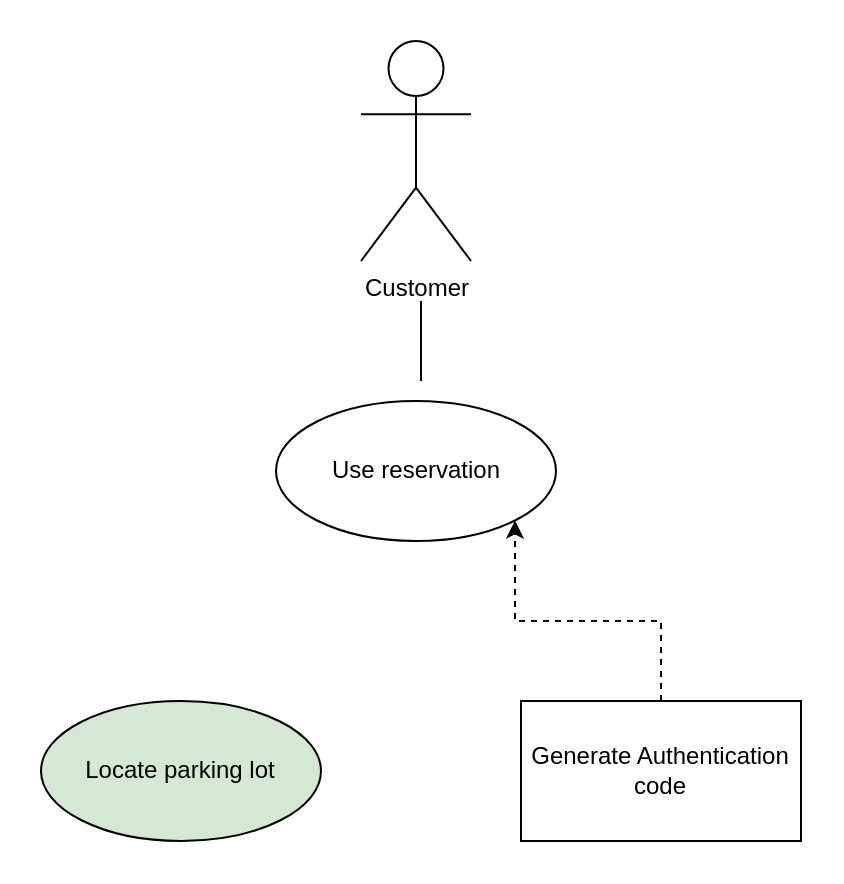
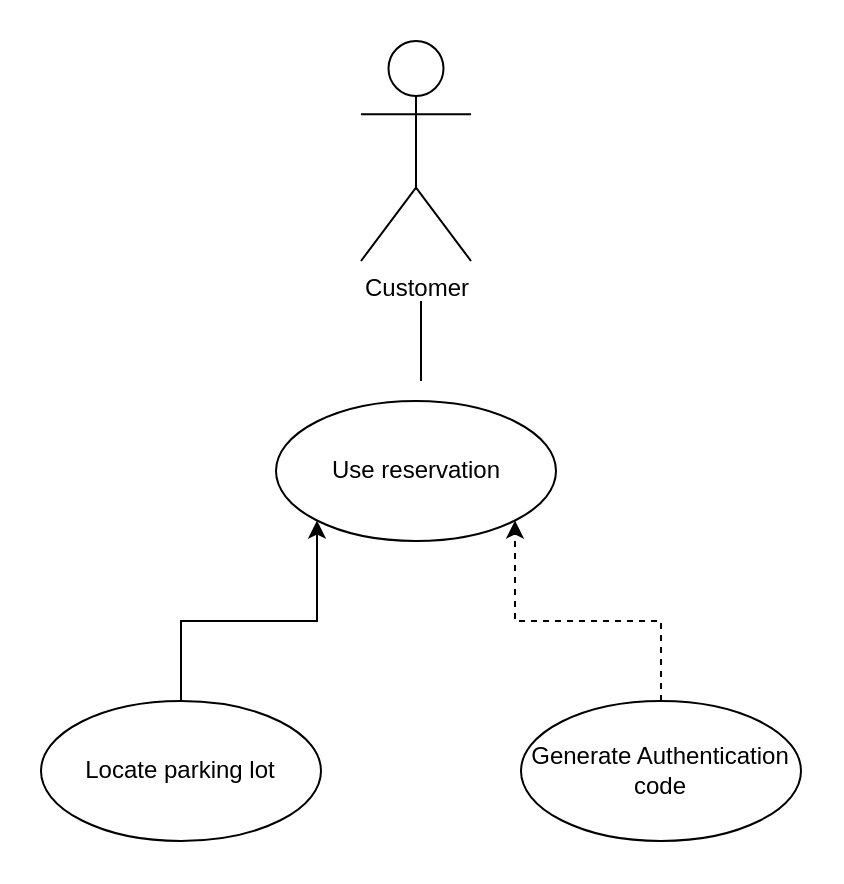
none -> (252, 621)
(181, 771) -> (181, 771)
(661, 771) -> (661, 771)
